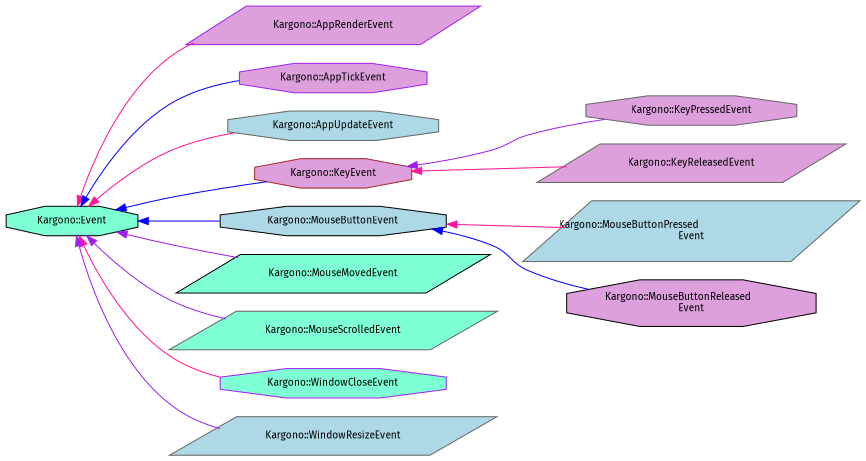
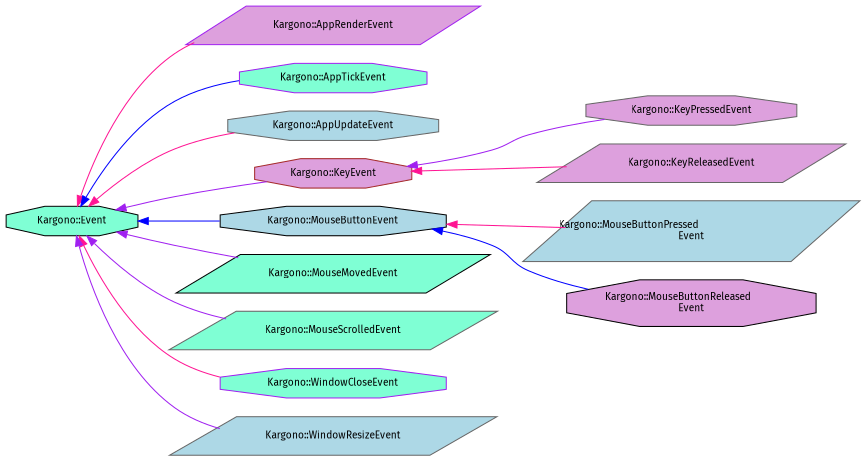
(333, 78) -> (333, 78)
(196, 193) -> (196, 193)
